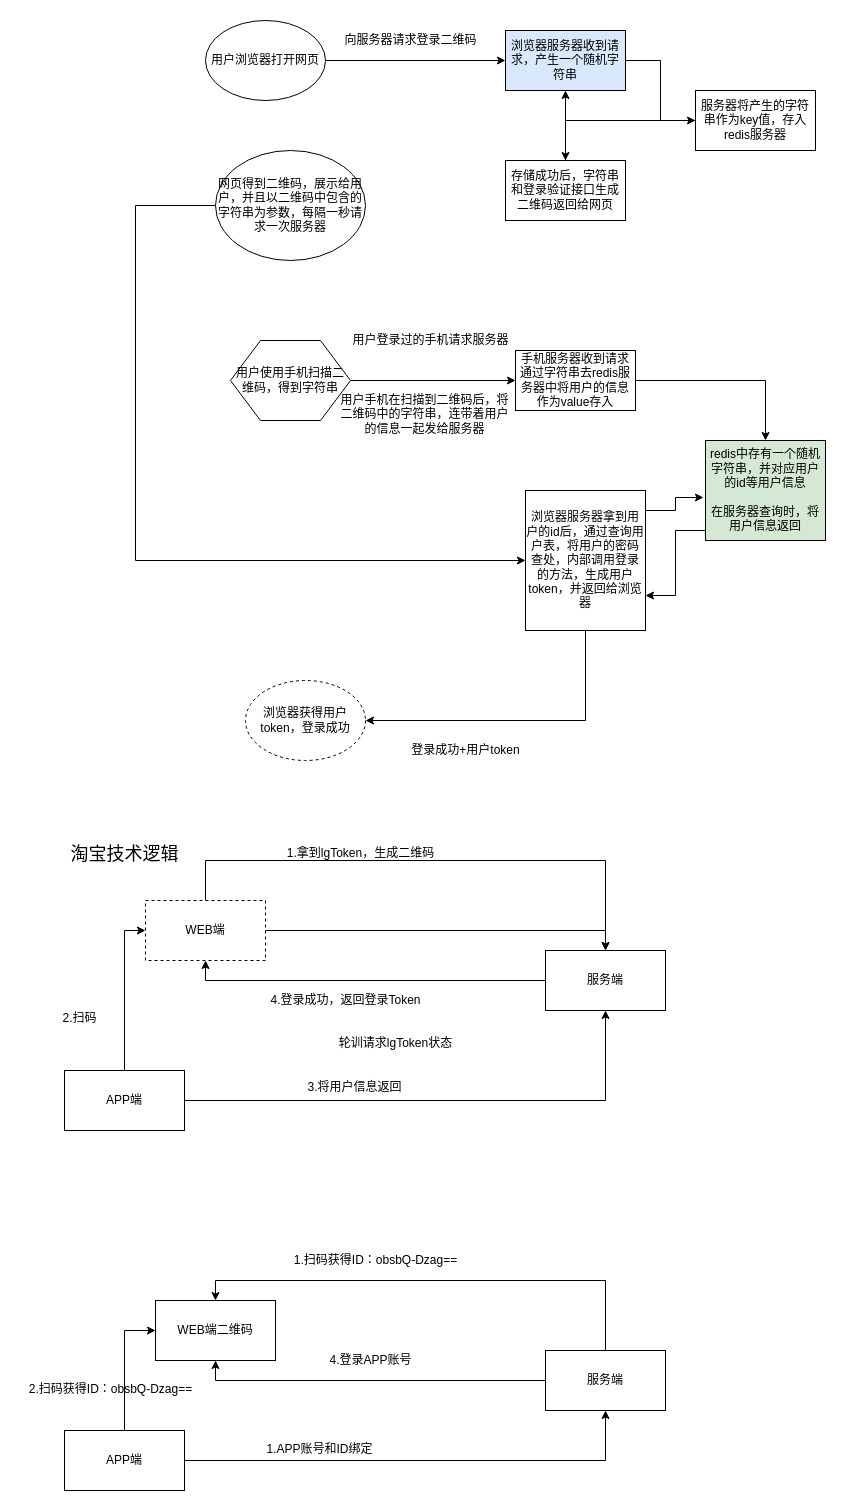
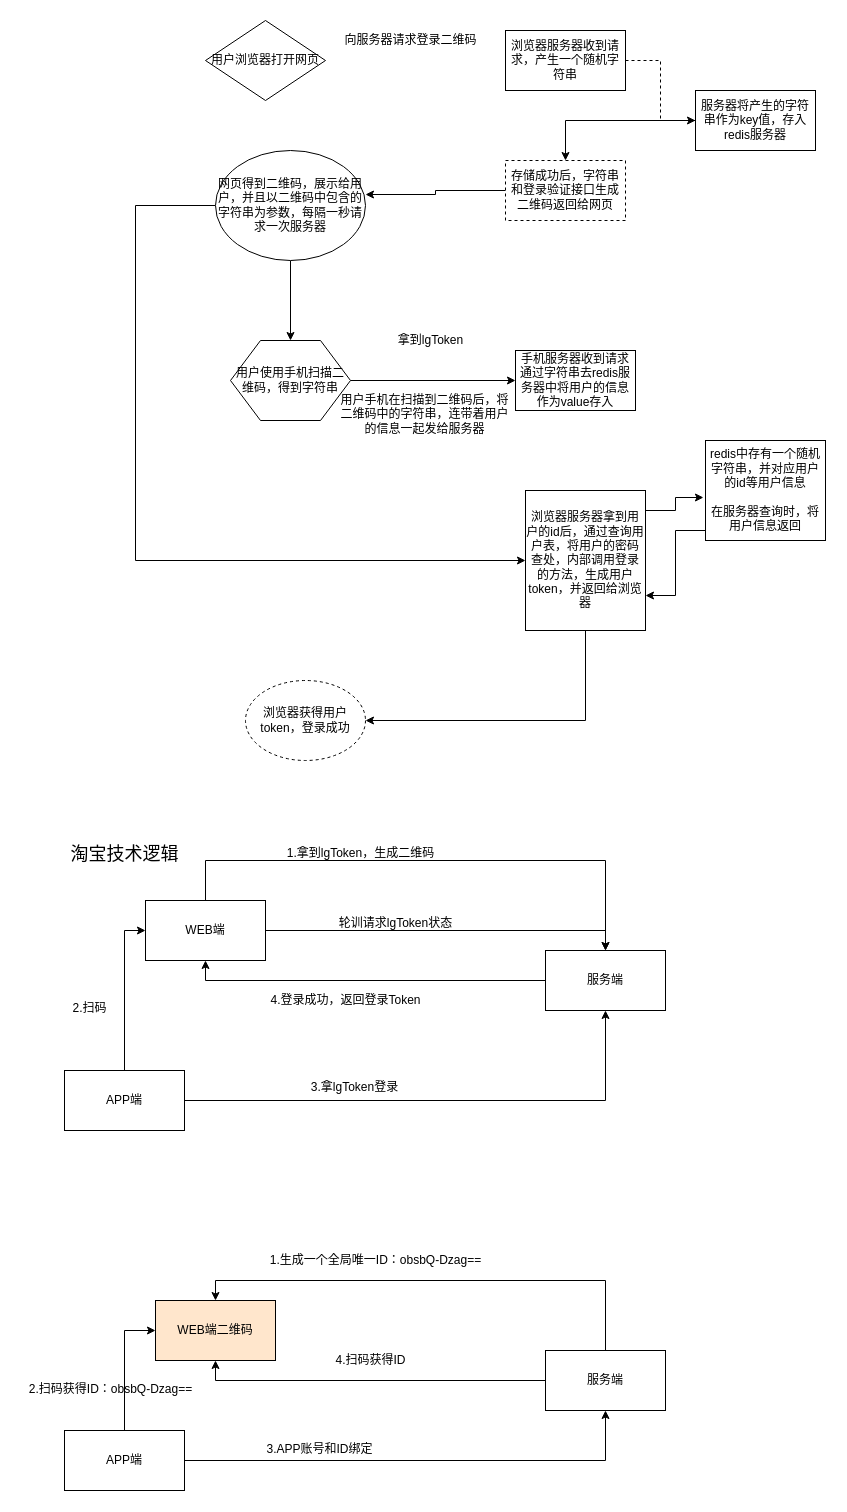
(266, 61) -> (266, 61)
(412, 61) -> none
(566, 61) -> (566, 61)
(661, 72) -> (661, 72)
(566, 108) -> (438, 191)
(566, 191) -> (566, 191)
none -> (291, 297)
(431, 341) -> (431, 341)
(727, 381) -> none
(766, 491) -> (766, 491)
(466, 751) -> none
(206, 931) -> (206, 931)
(80, 1019) -> (90, 1009)
(396, 1044) -> (396, 924)
(355, 1088) -> (355, 1088)
(376, 1261) -> (376, 1261)
(216, 1331) -> (216, 1331)
(371, 1361) -> (371, 1361)
(320, 1450) -> (320, 1450)
